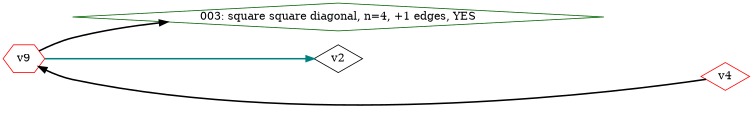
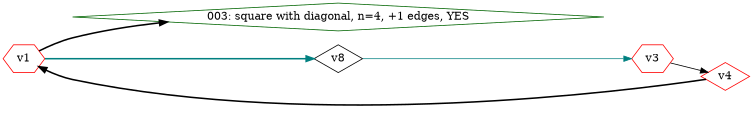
(338, 17) -> (338, 17)
(24, 59) -> (24, 59)
(338, 59) -> (338, 59)
none -> (653, 59)
